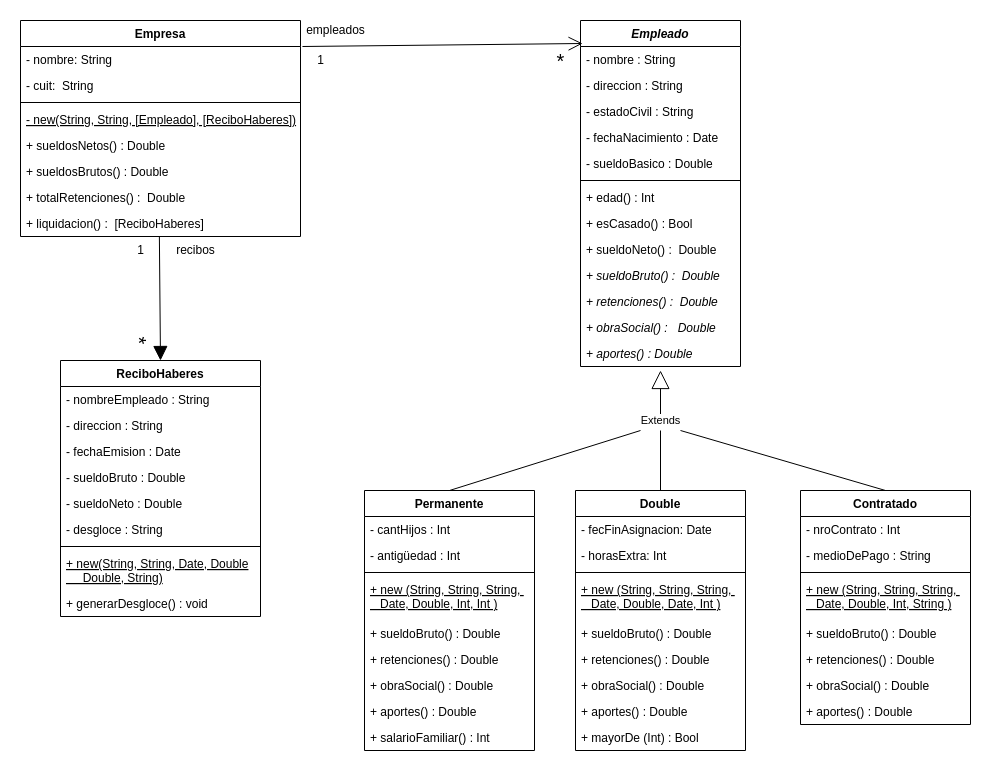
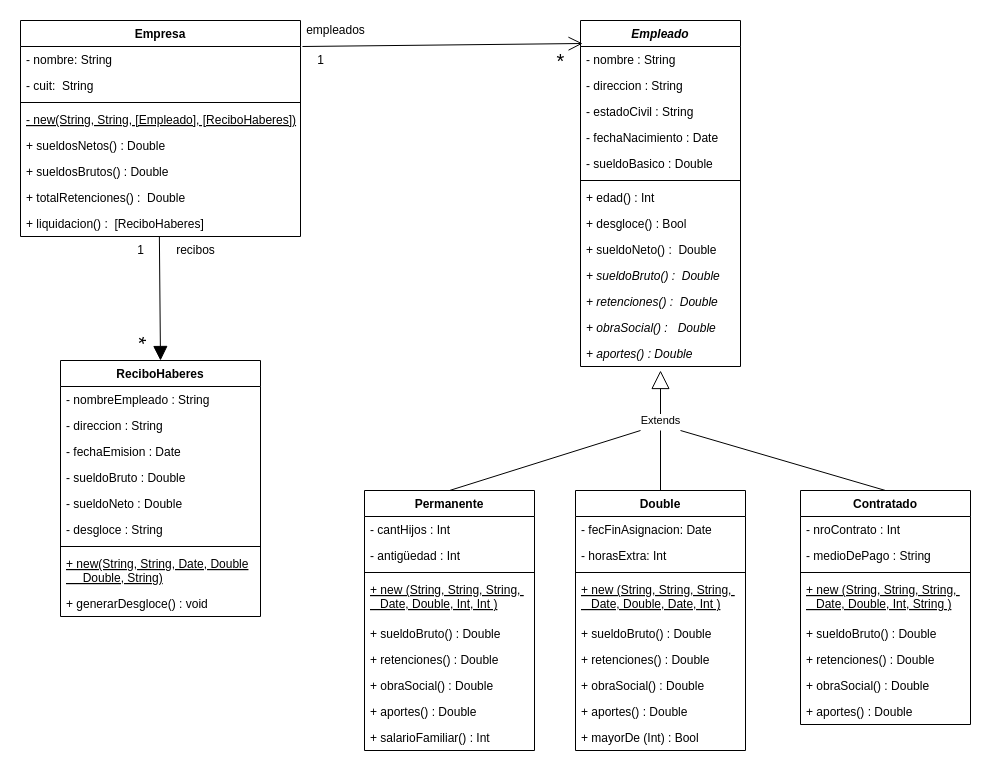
(642, 224) -> (640, 224)
